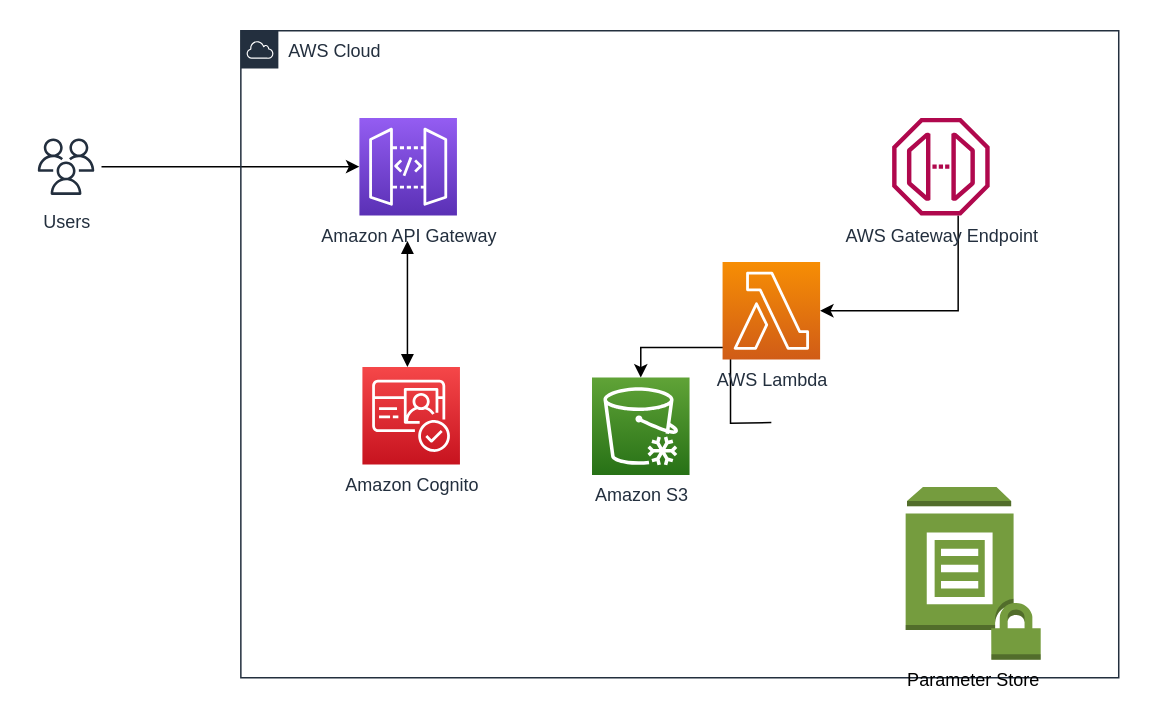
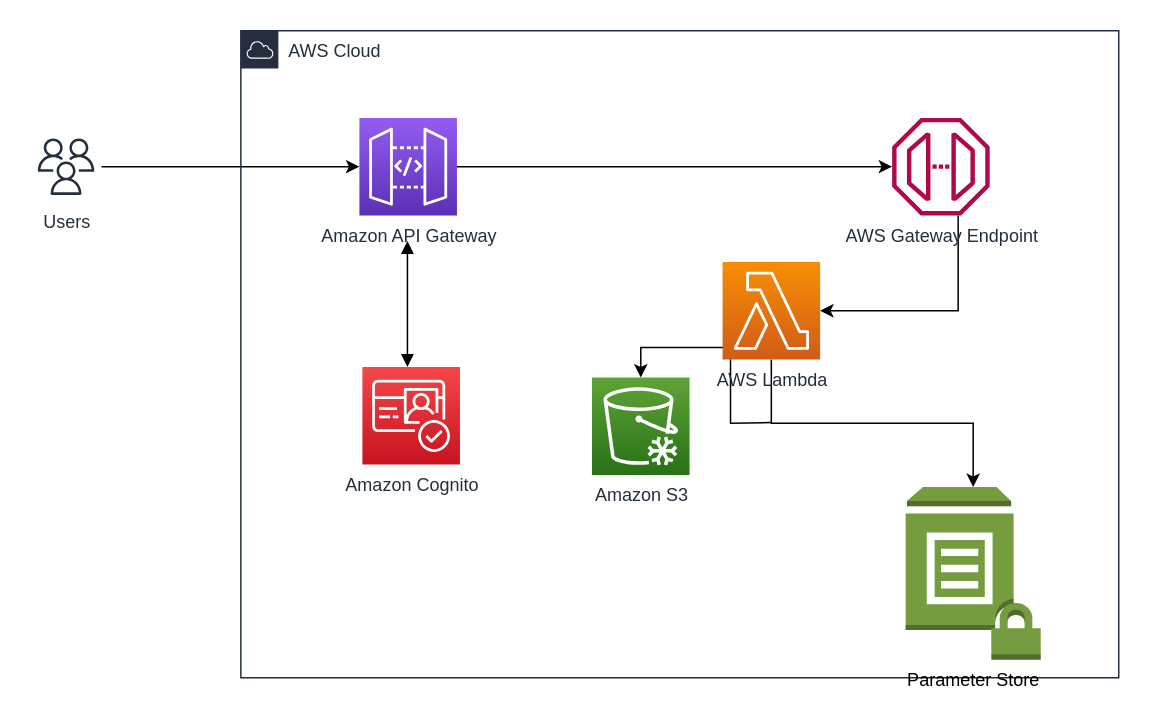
none -> (669, 167)
none -> (867, 423)
